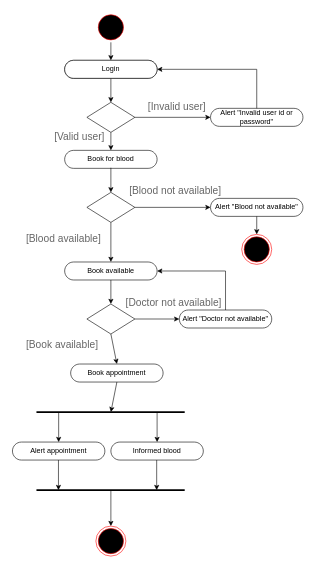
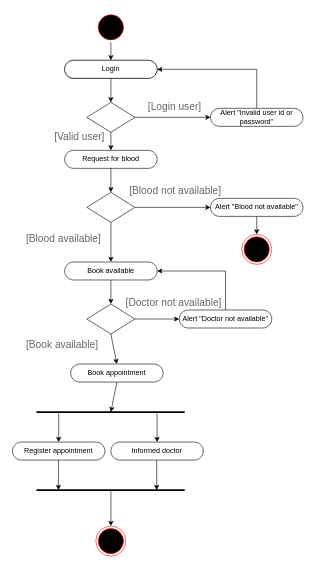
(181, 108) -> (180, 108)
(111, 159) -> (111, 159)
(59, 451) -> (59, 451)
(157, 451) -> (157, 451)
